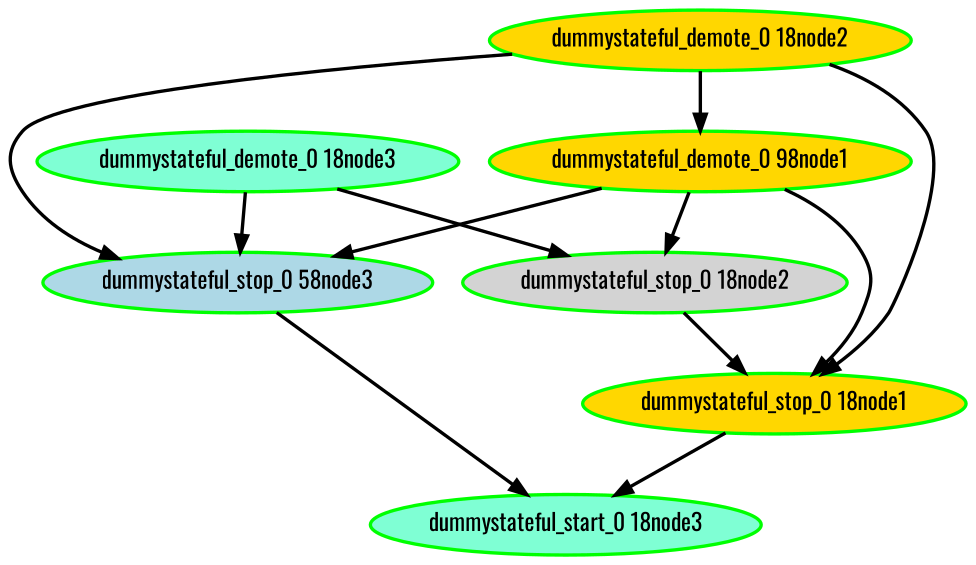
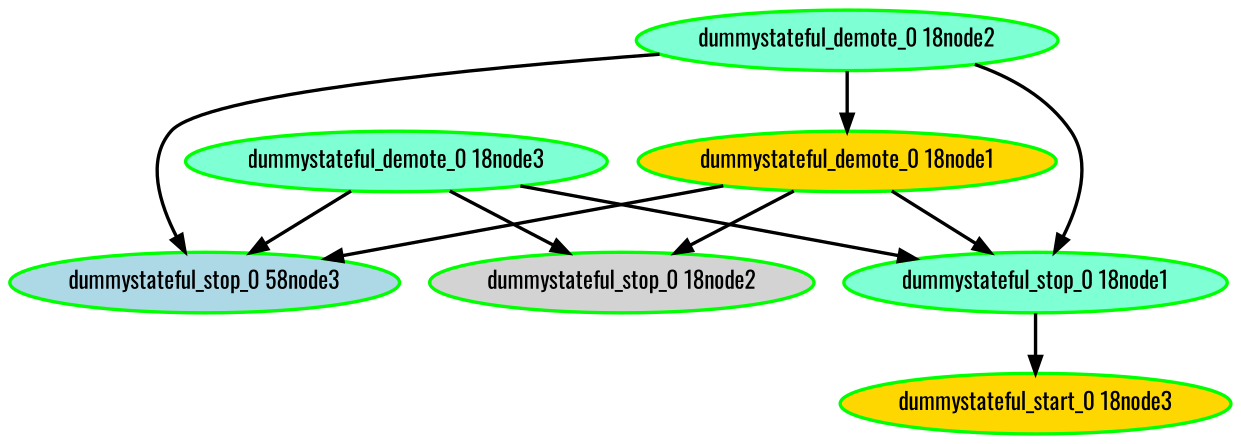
(700, 40) -> (847, 40)
(700, 161) -> (847, 161)
(708, 337) -> (710, 221)
(395, 399) -> none
(774, 404) -> (1036, 283)
(566, 525) -> (1036, 404)
